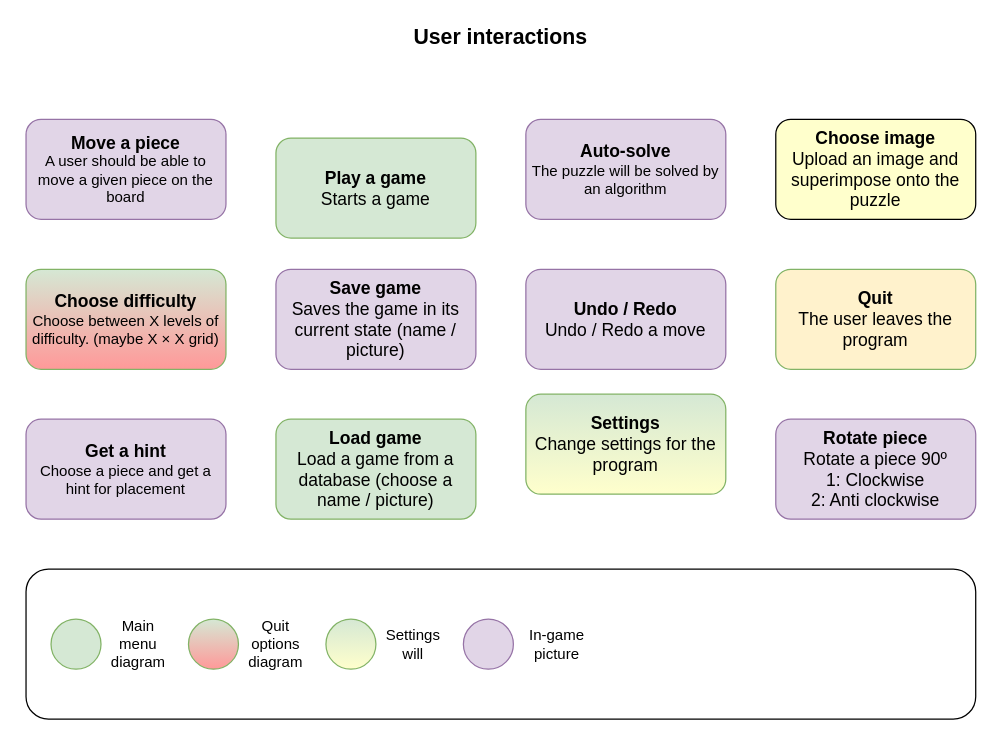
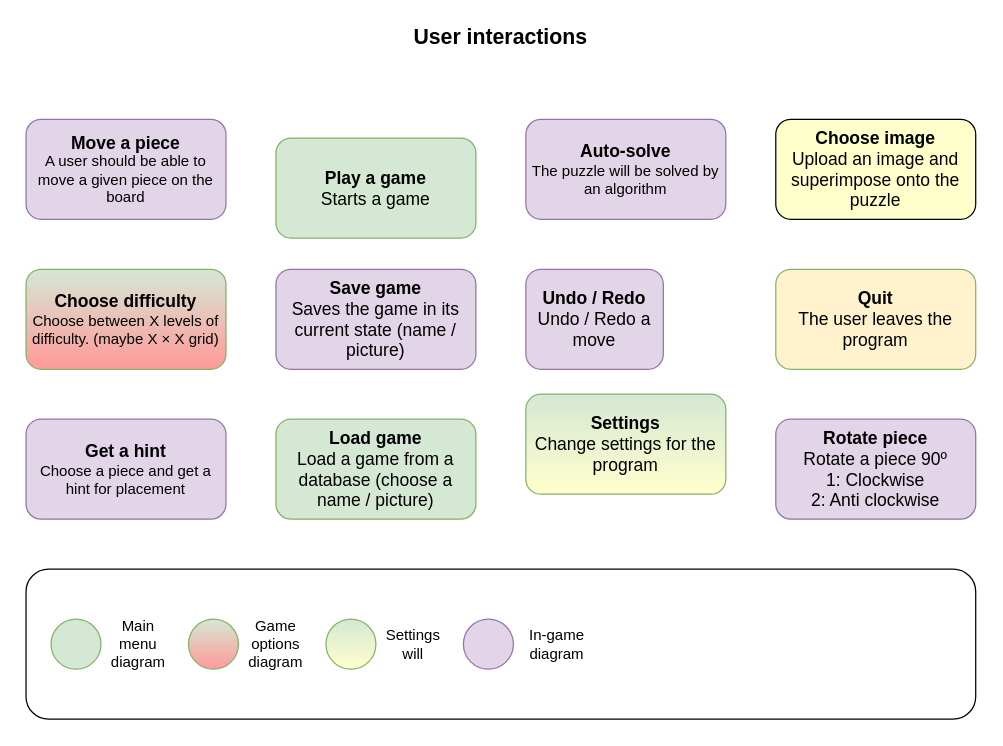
(626, 319) -> (594, 319)
(276, 644) -> (276, 644)
(557, 644) -> (557, 644)
